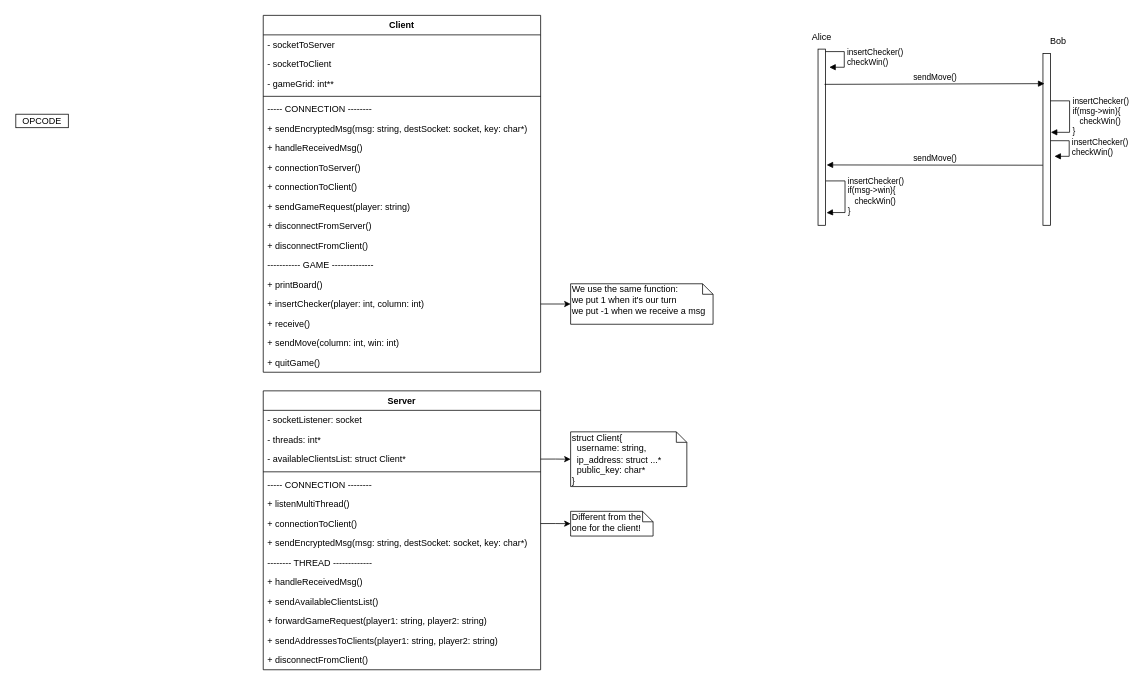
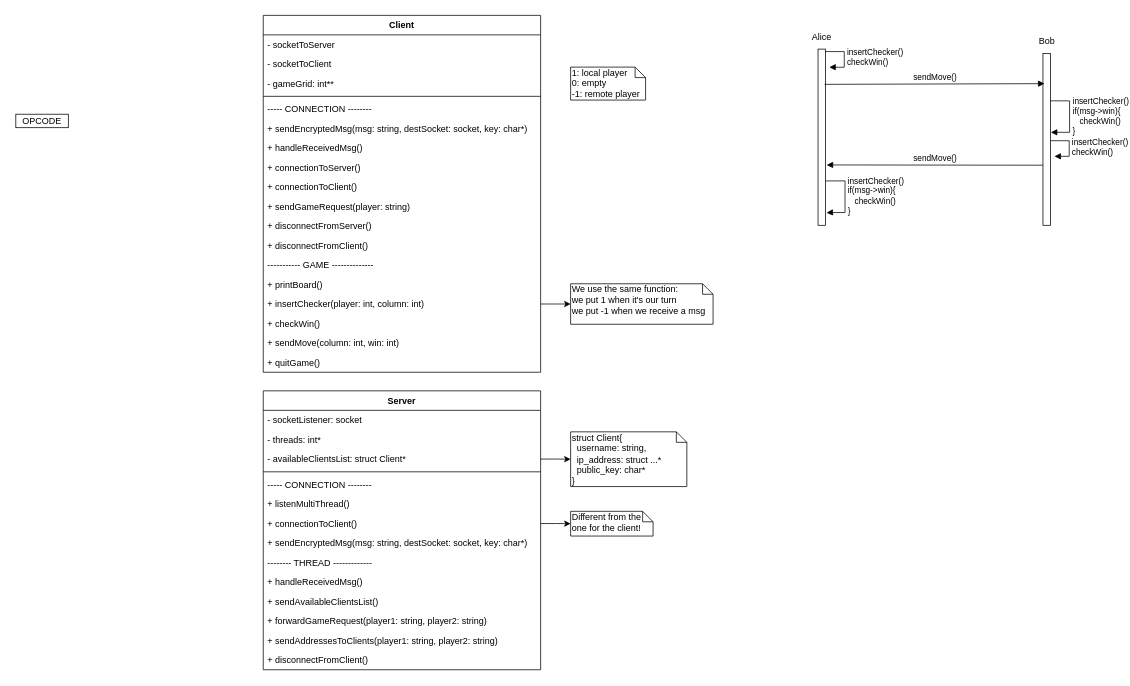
(1064, 42) -> (1053, 42)
none -> (608, 84)
(292, 324) -> (295, 324)
